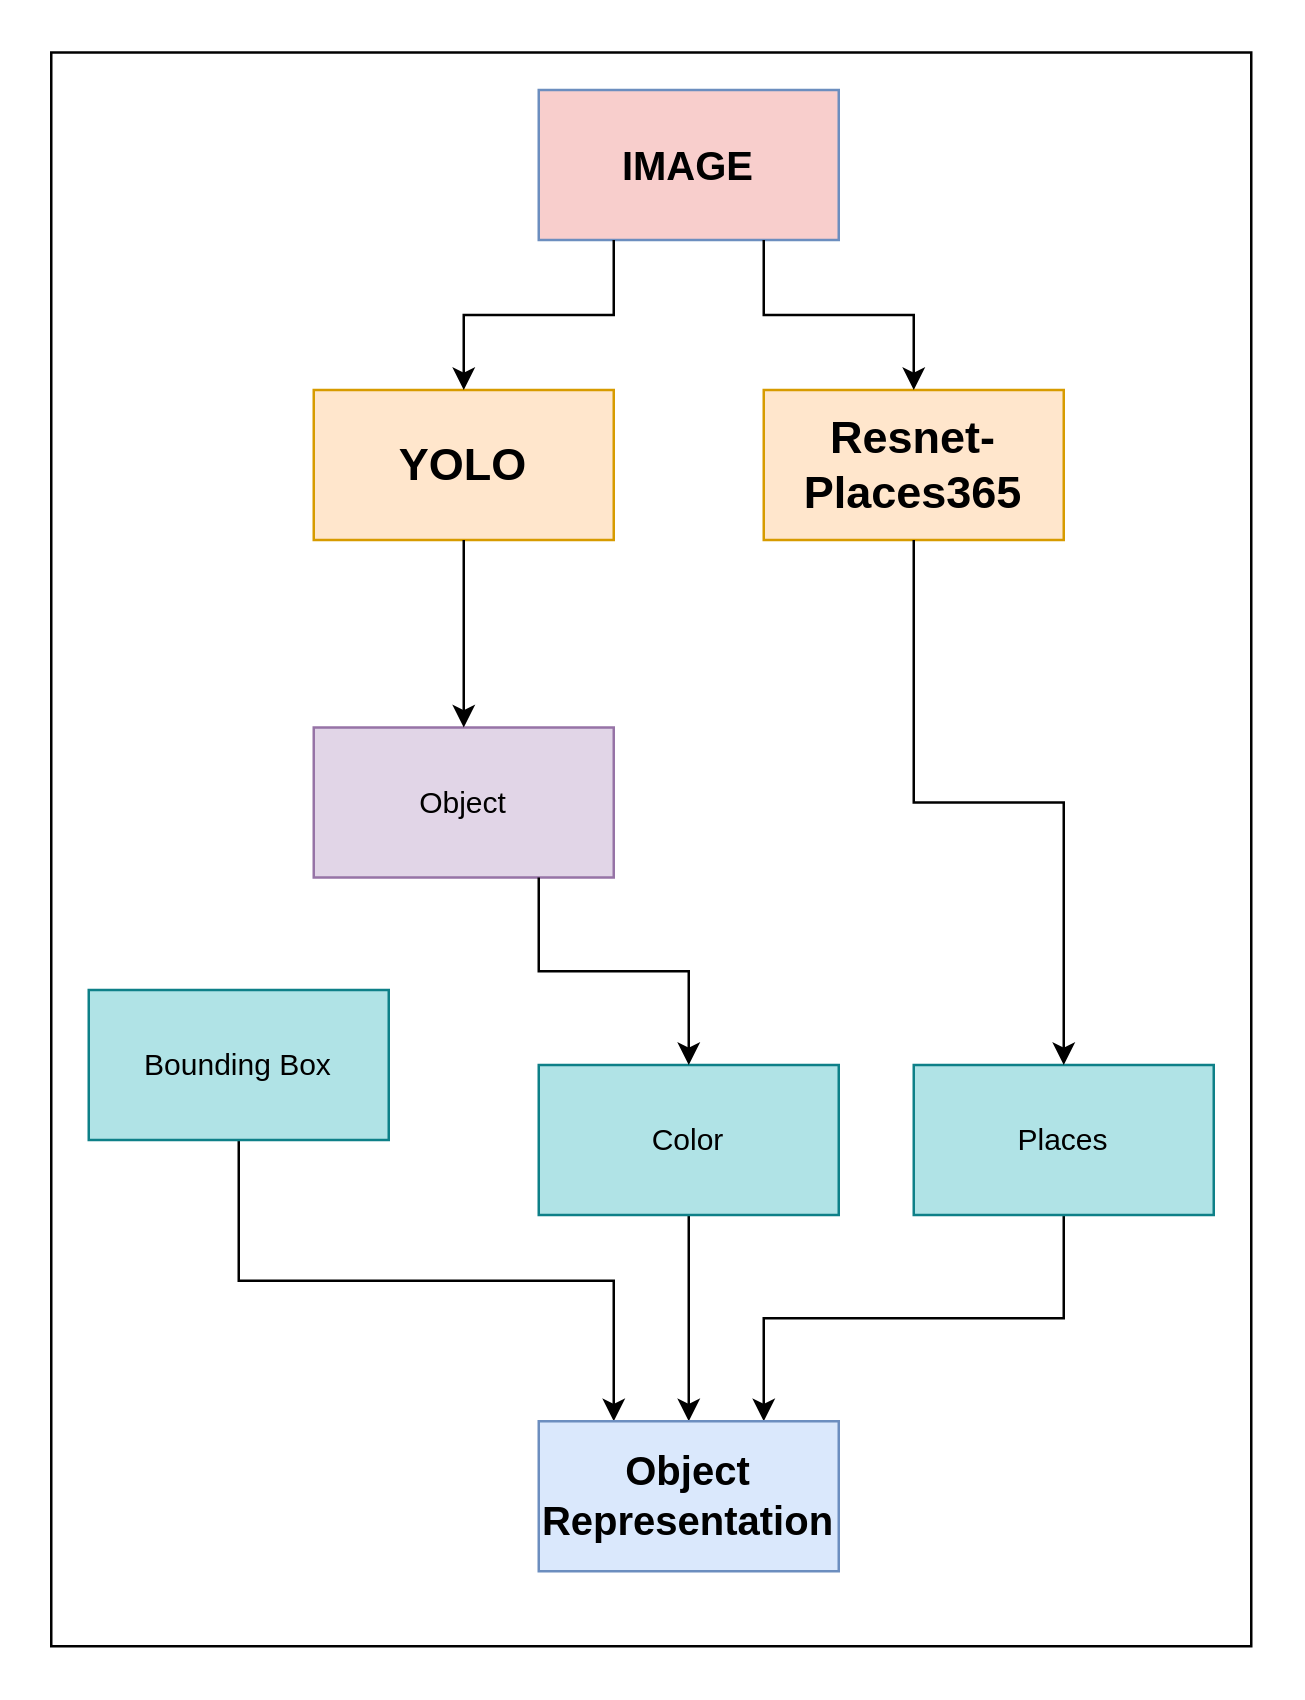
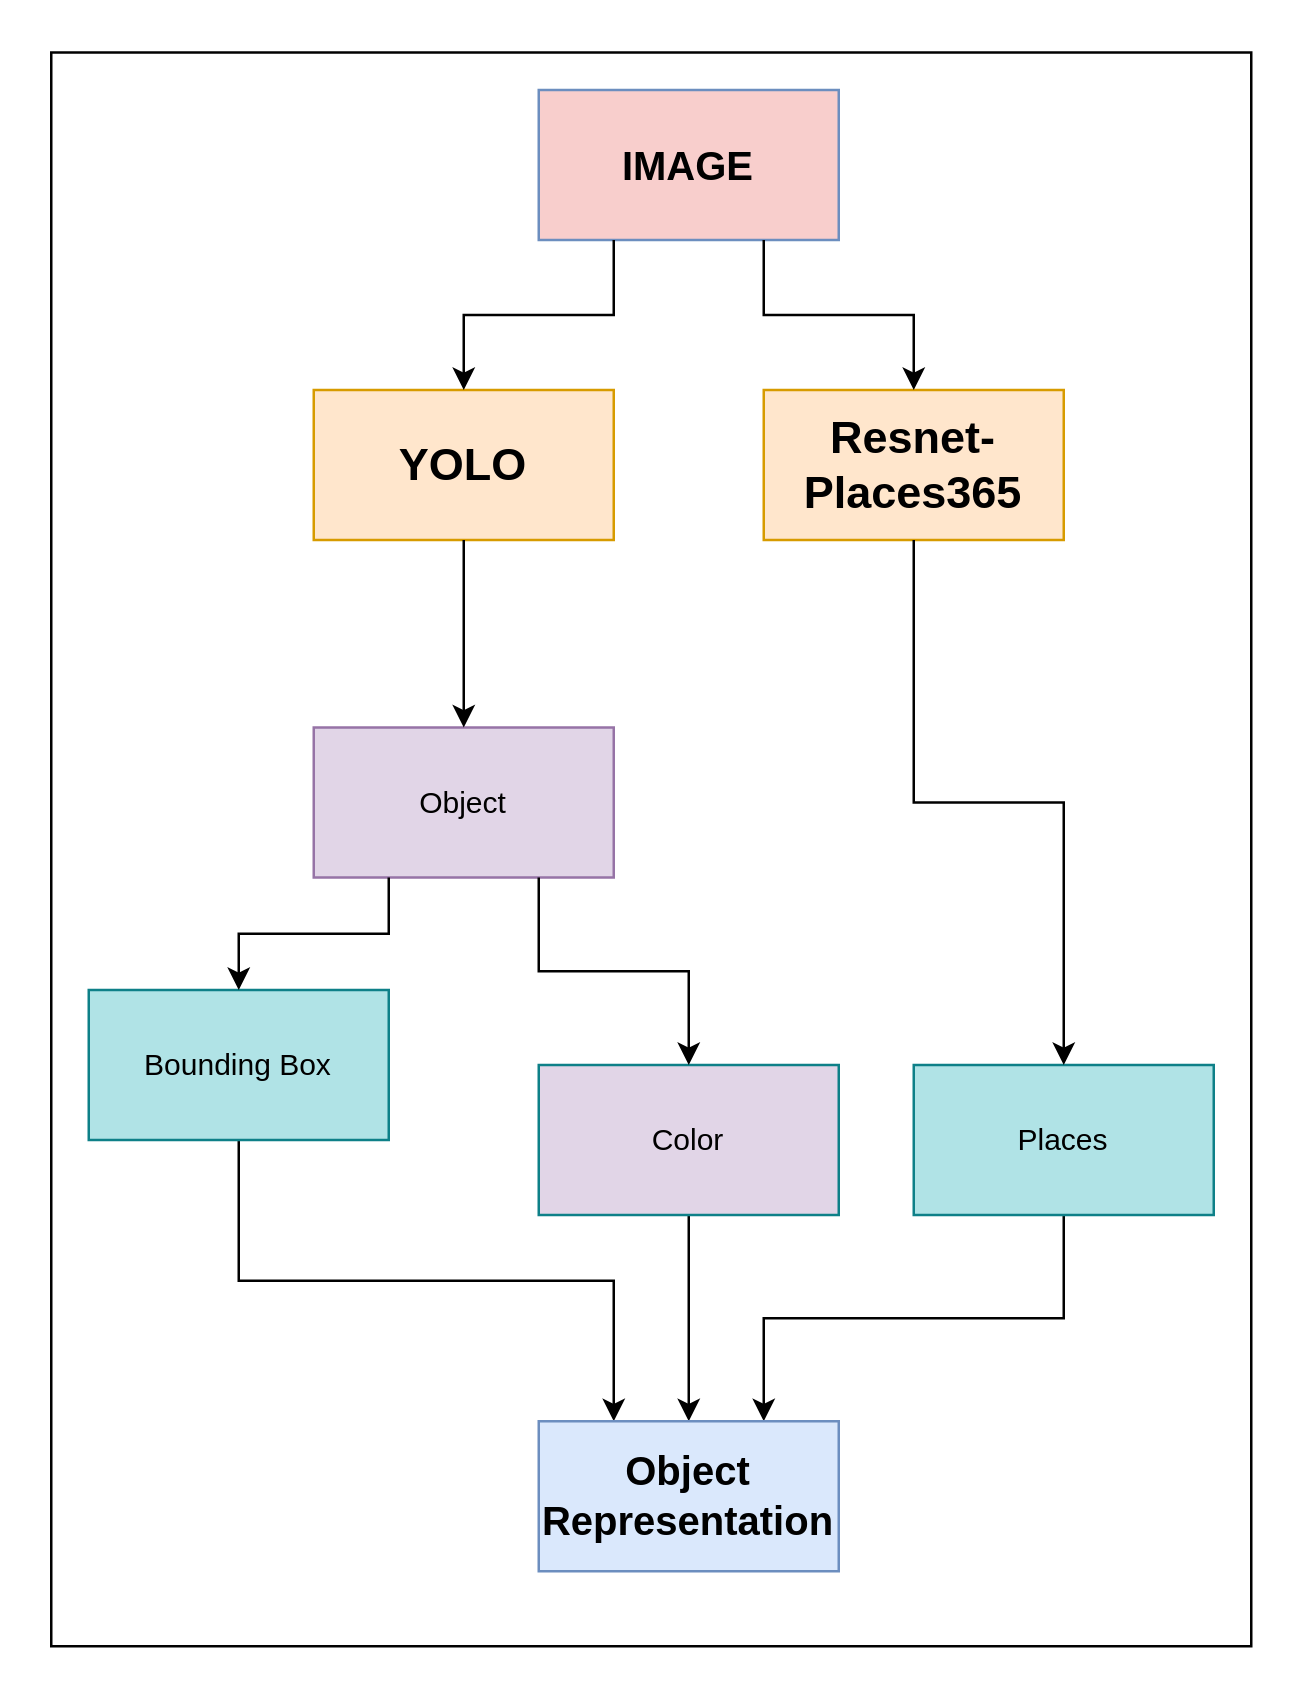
none -> (322, 934)
(689, 1140) -> (689, 1140)
